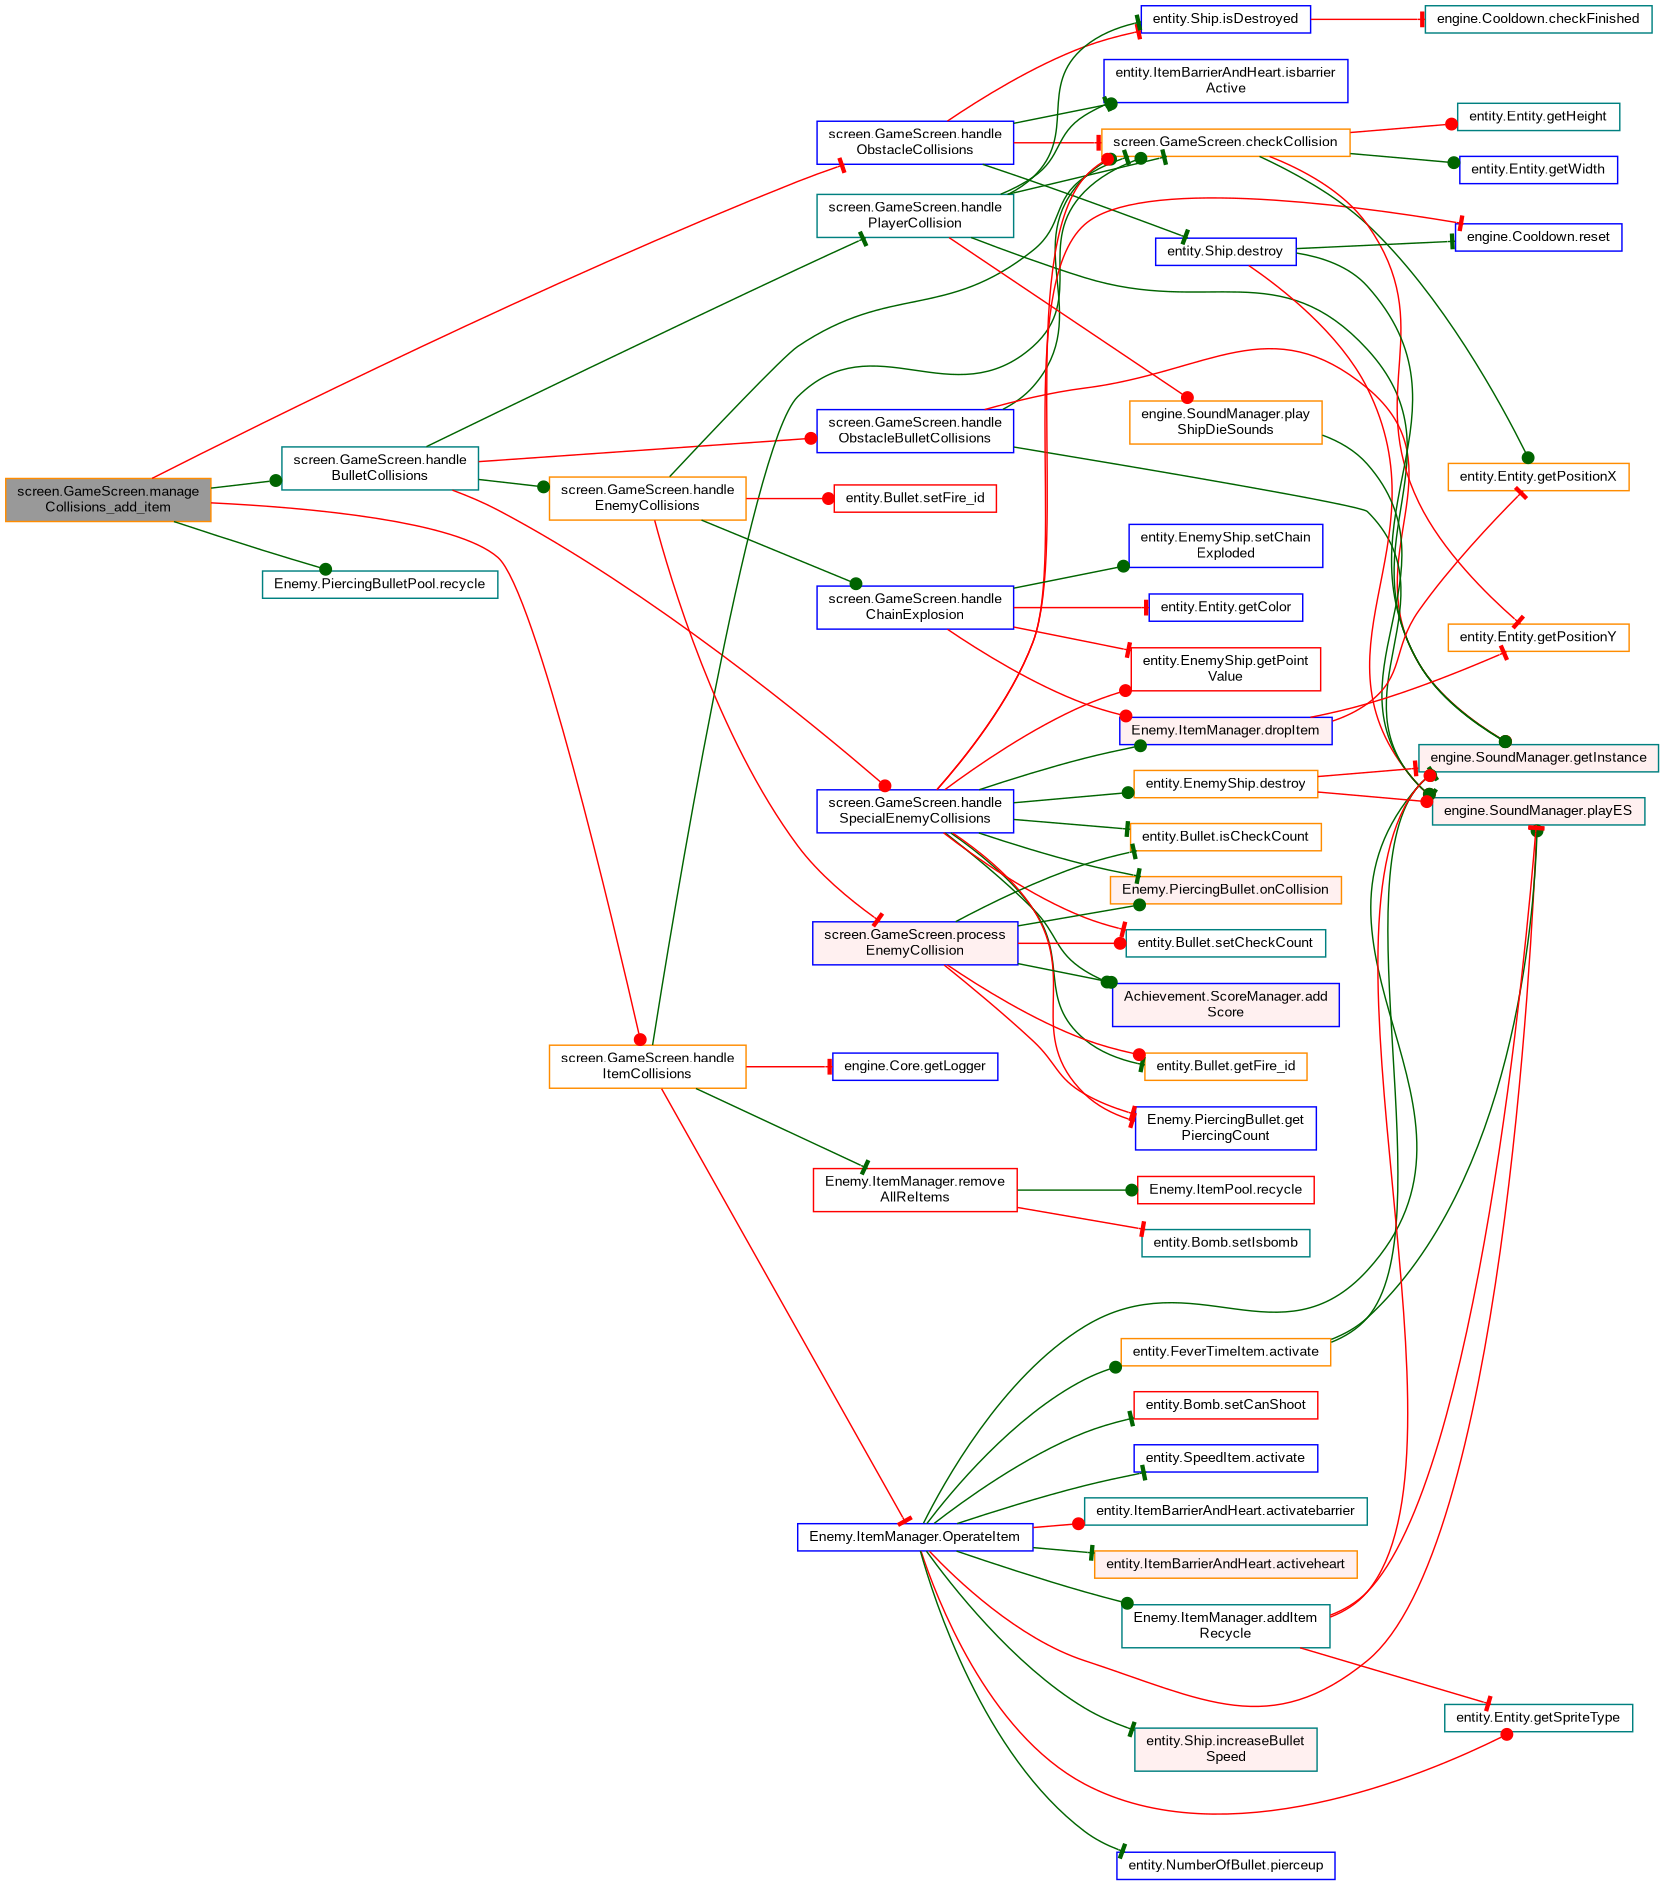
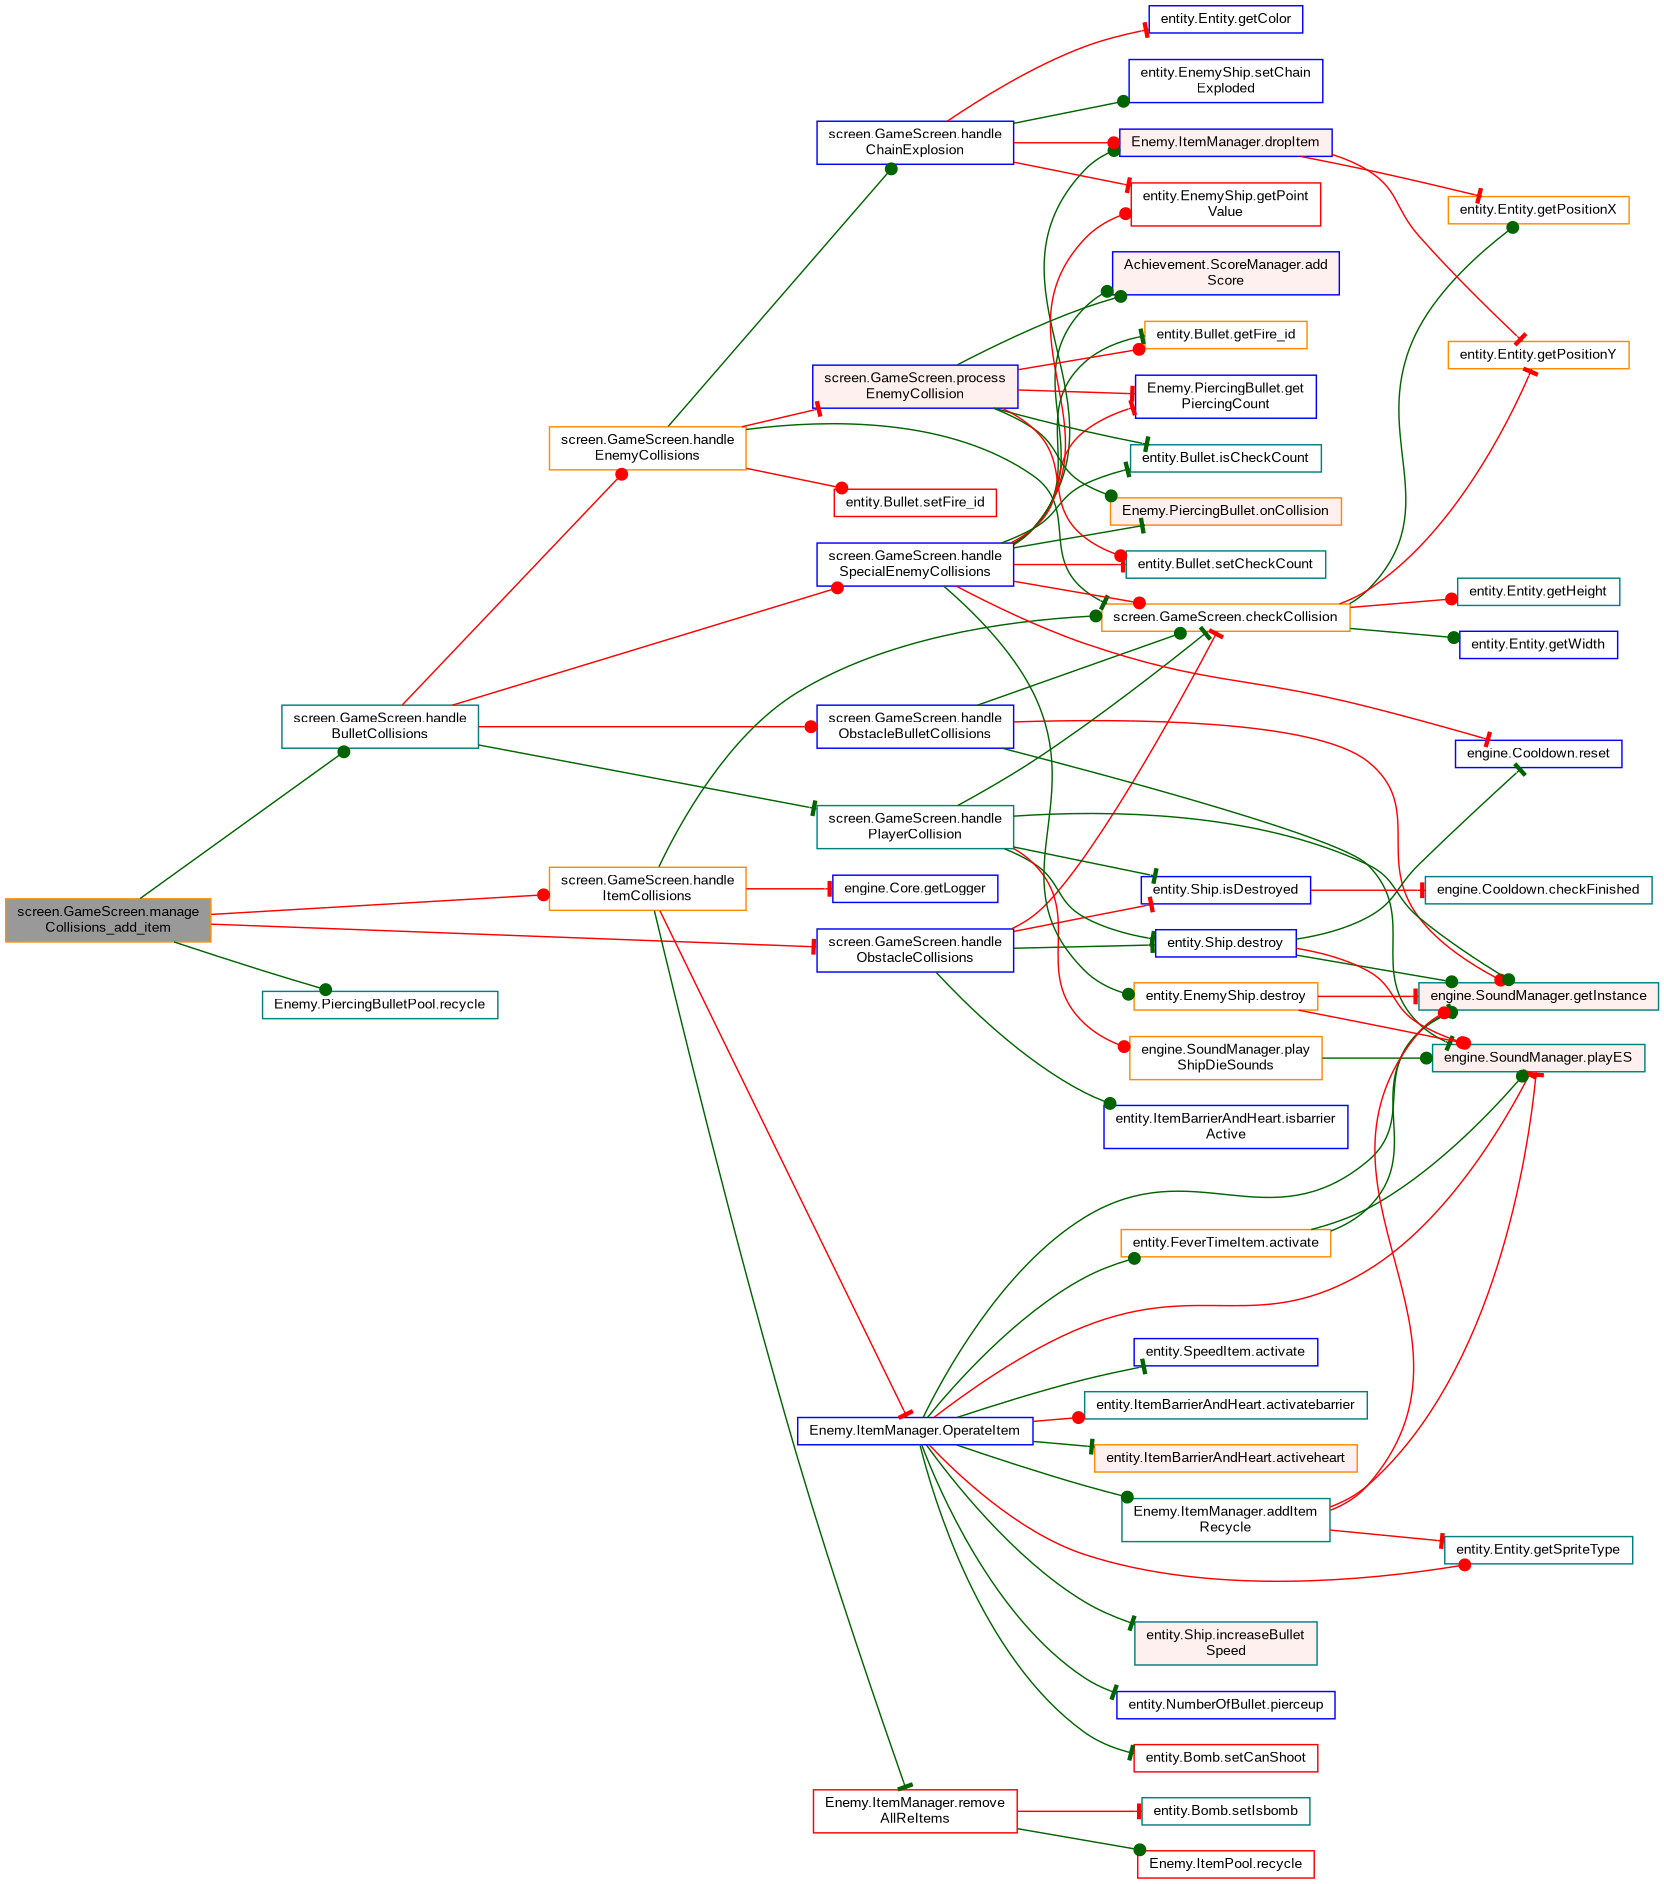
(1067, 132) -> (1069, 905)
(508, 483) -> (510, 592)
(1226, 837) -> (1226, 458)
